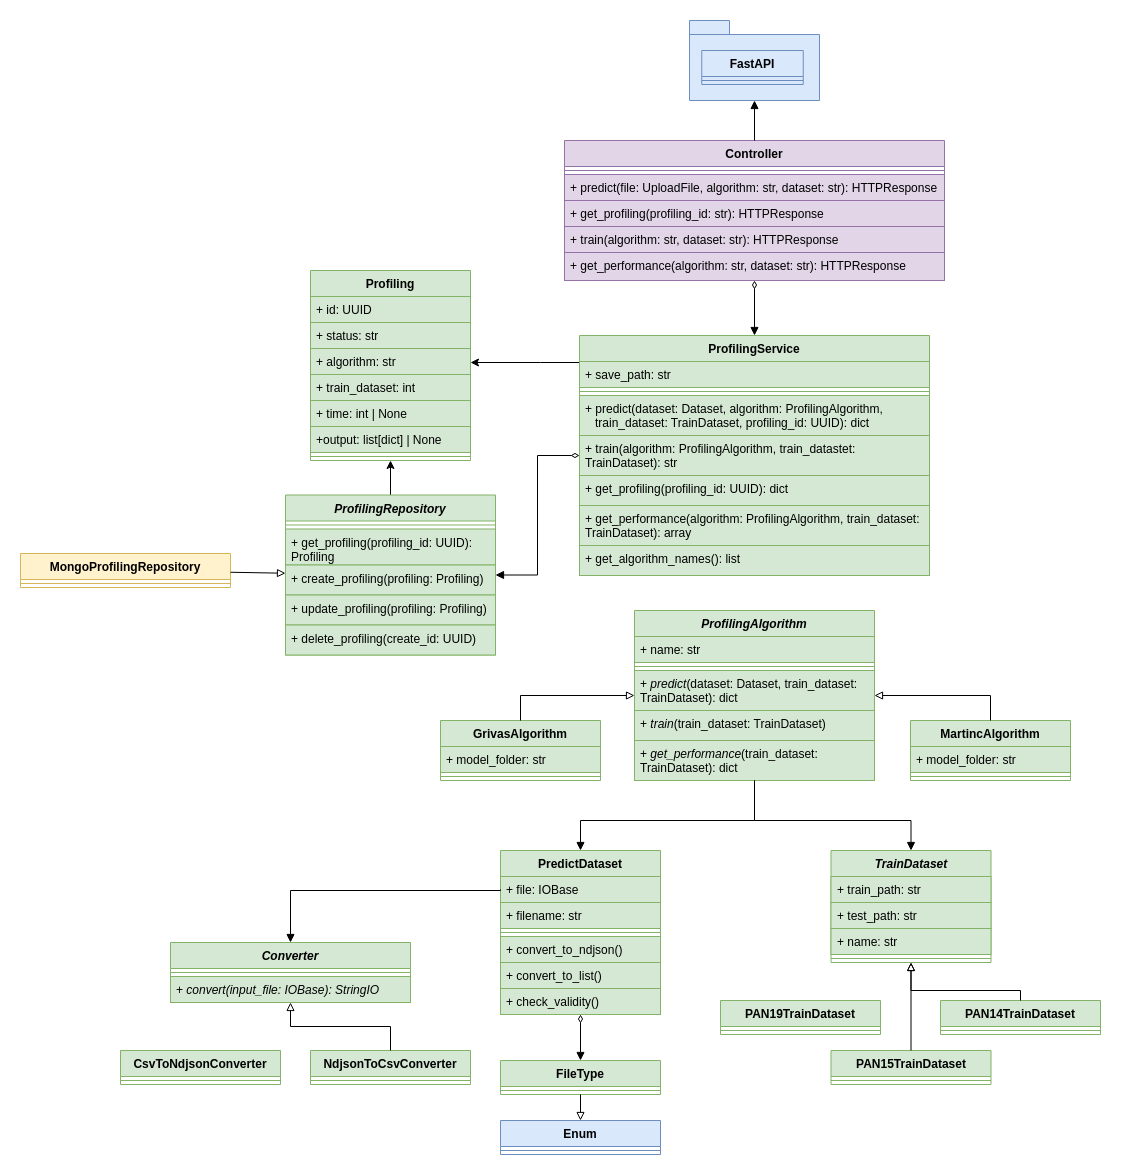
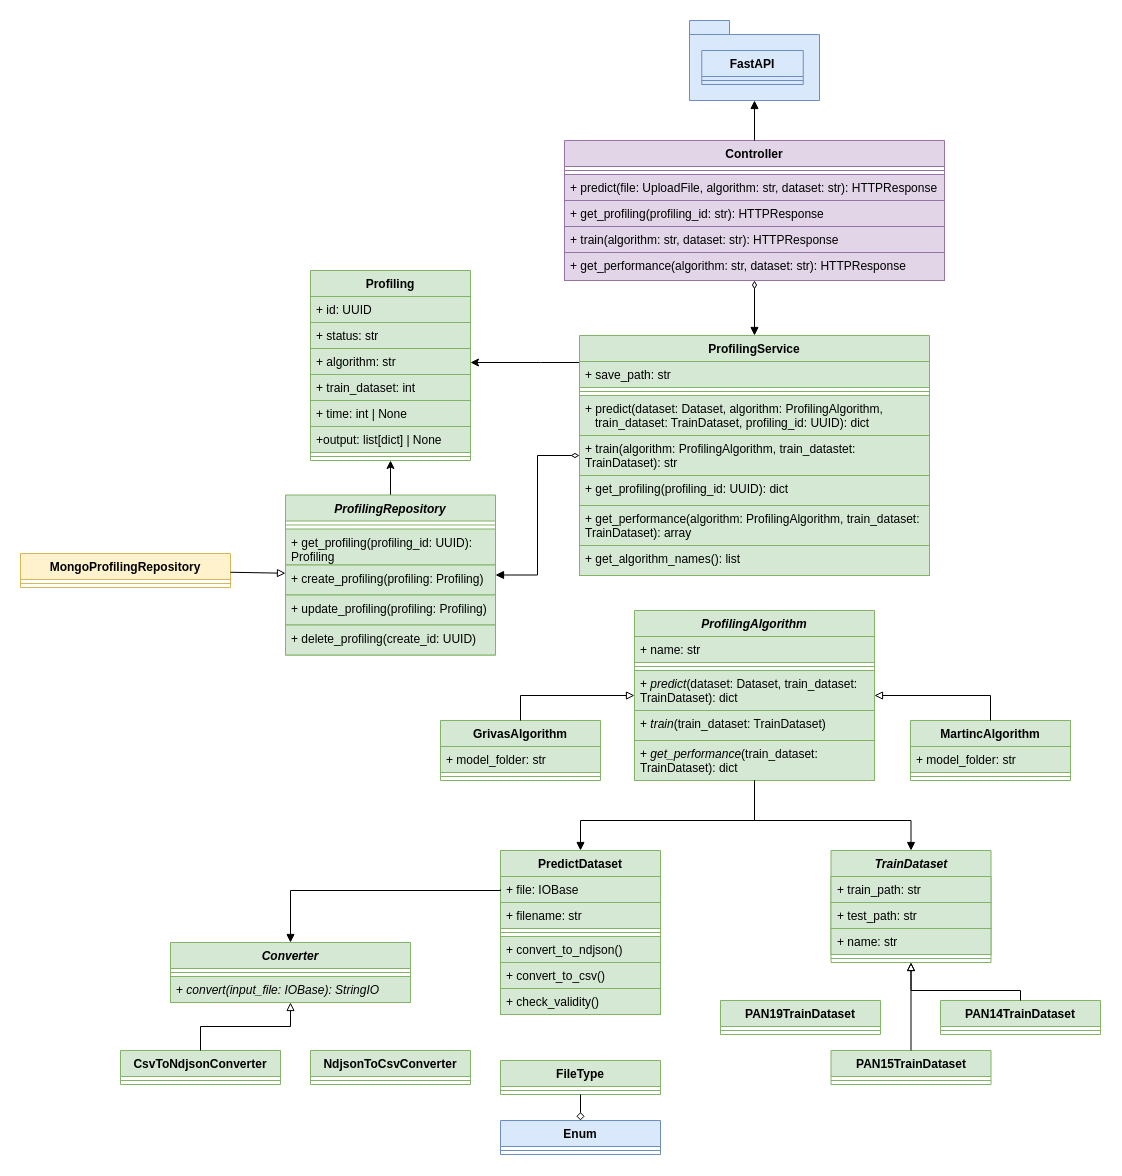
(566, 977) -> (565, 977)
none -> (233, 1027)
(354, 1027) -> none
(581, 1038) -> none
(581, 1111) -> (581, 1111)
